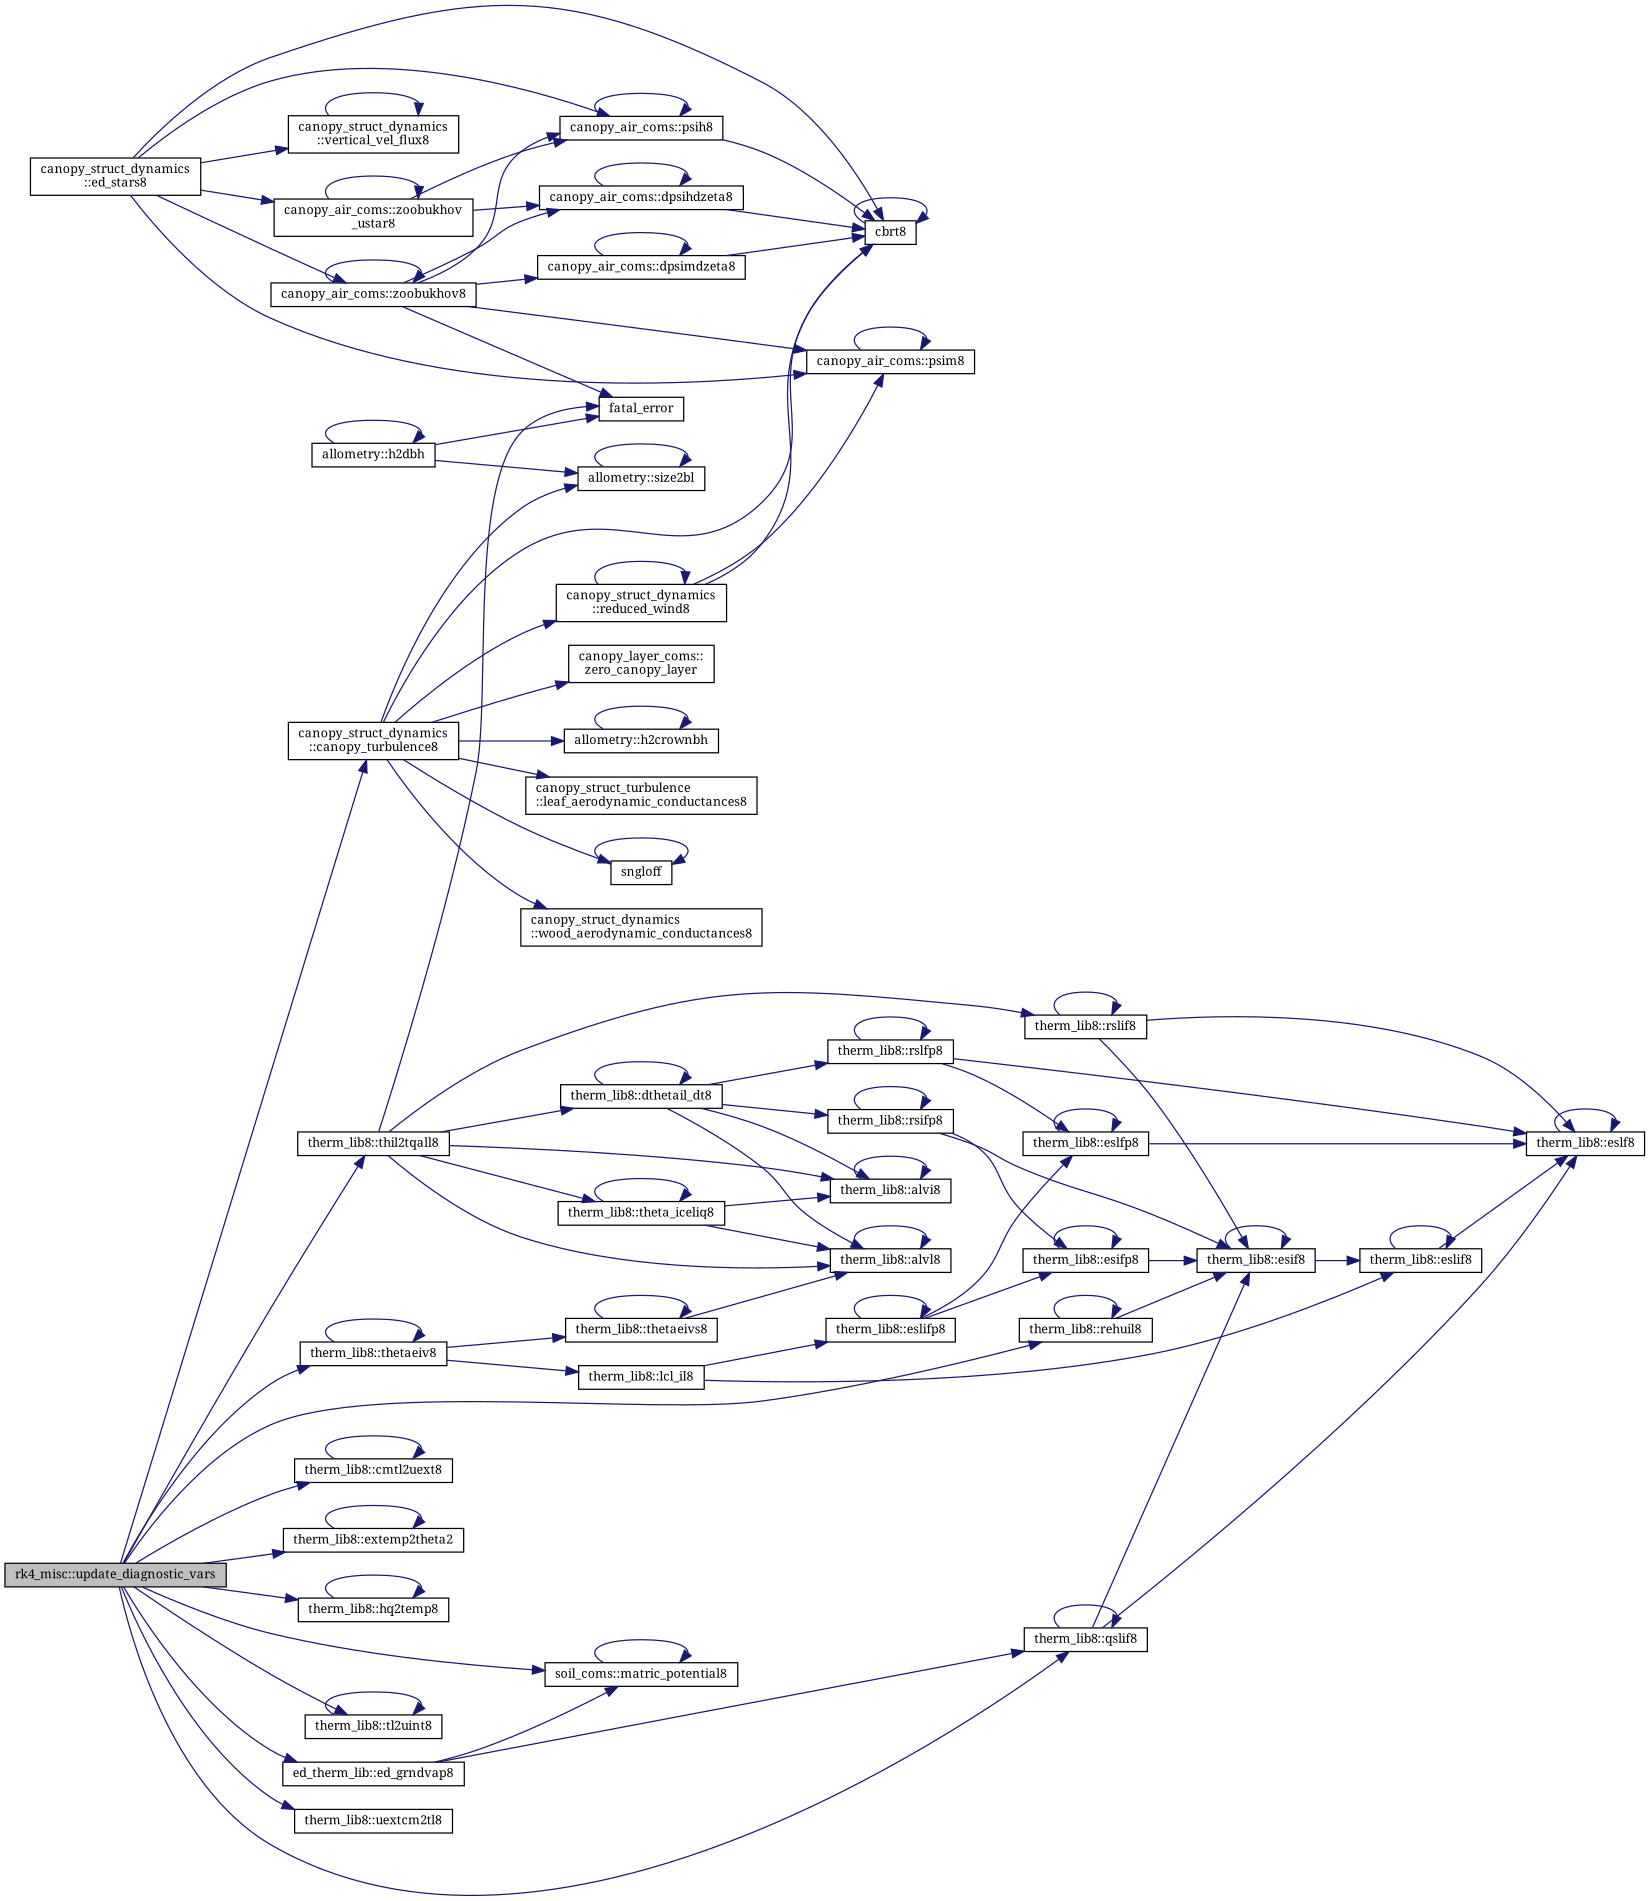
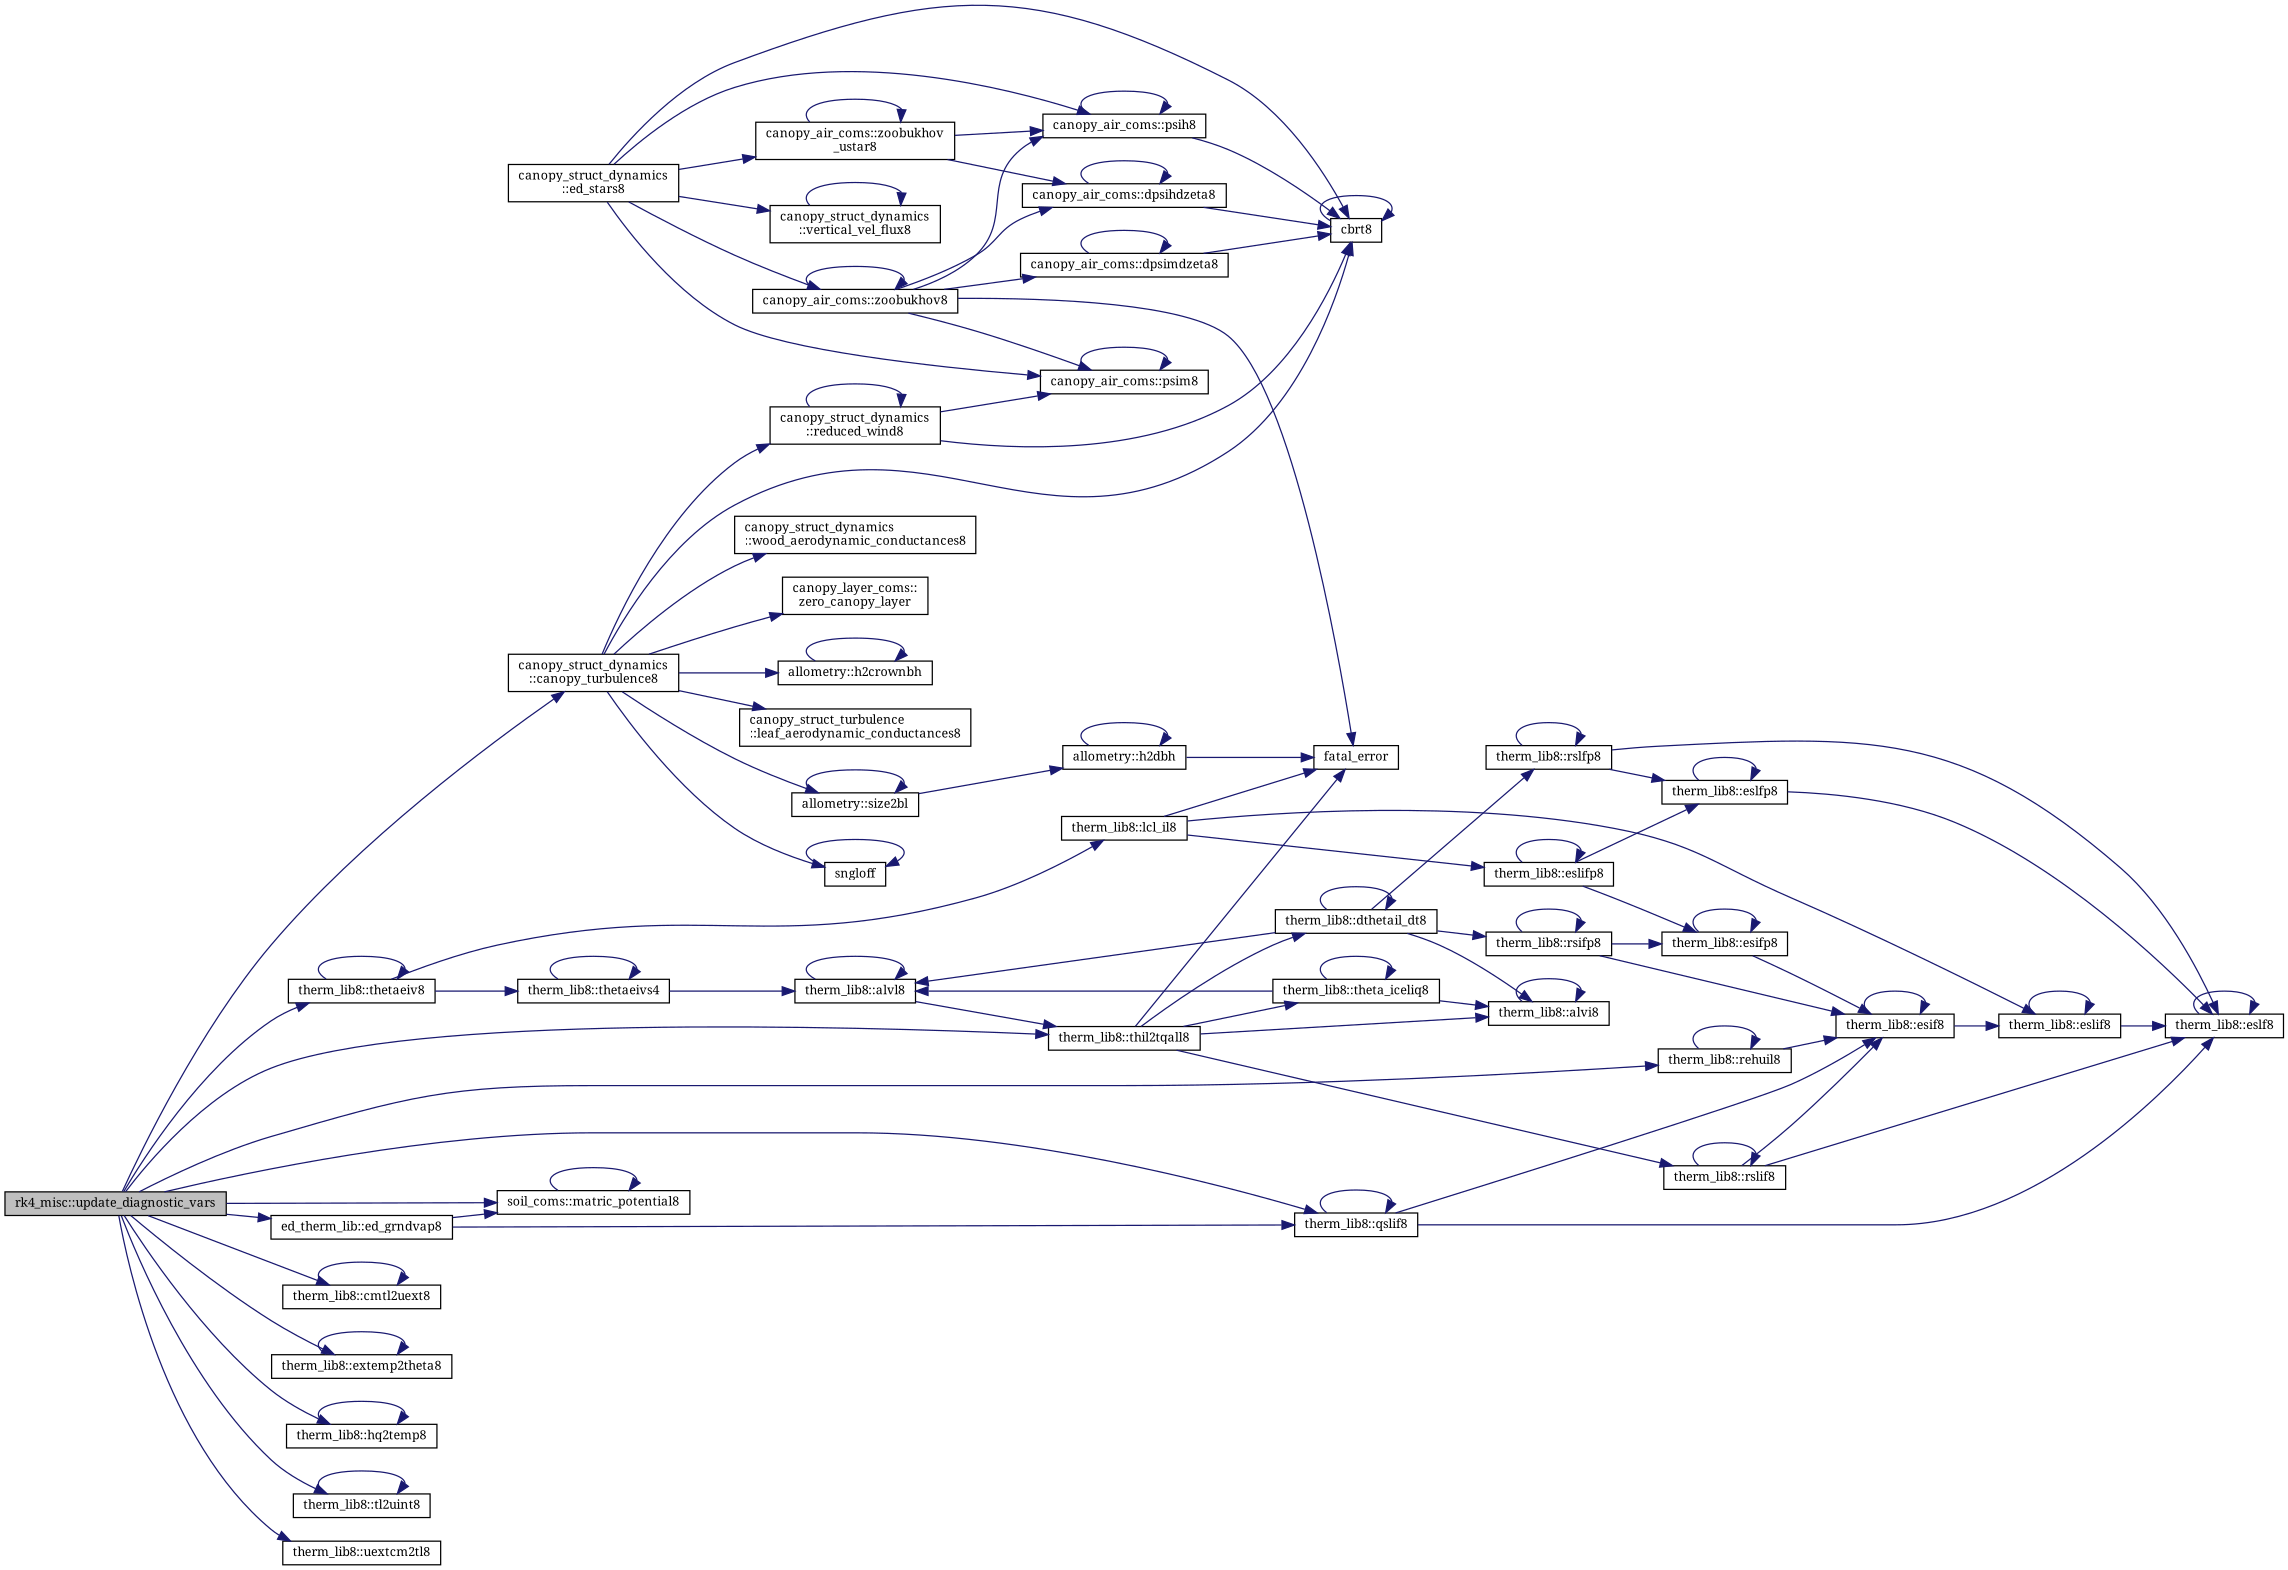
(494, 466) -> (984, 782)
none -> (1234, 795)
(590, 1254) -> (980, 1013)
(641, 1330) -> (594, 991)
(374, 1540) -> (362, 1366)
